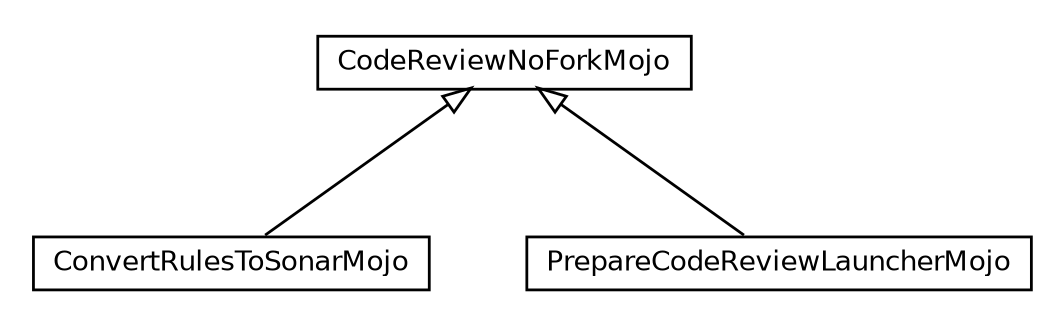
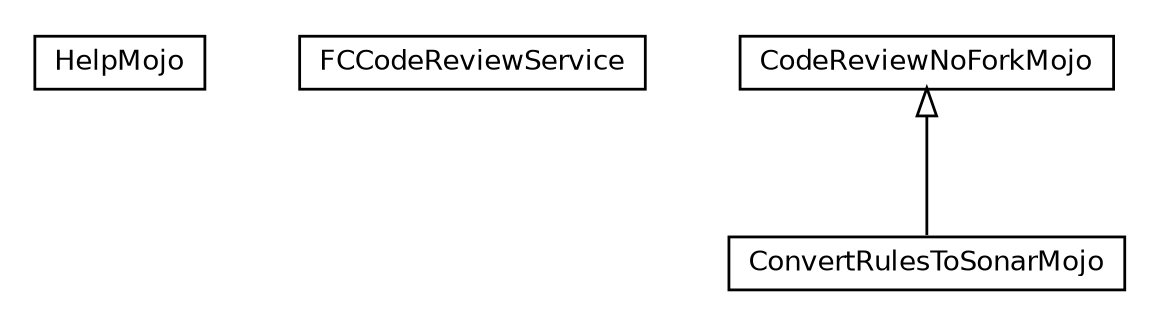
none -> (118, 61)
none -> (472, 61)
(778, 262) -> none
